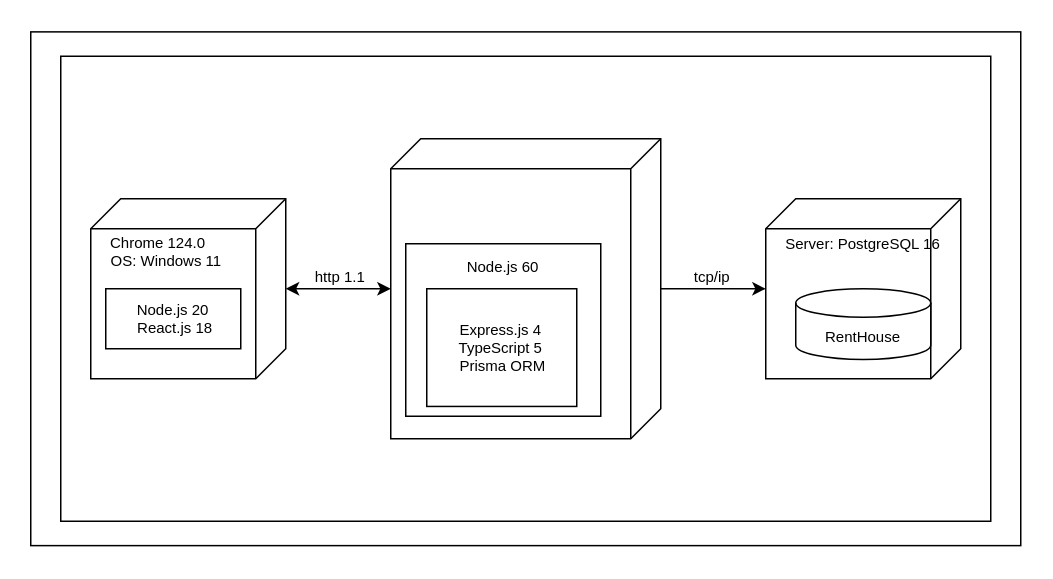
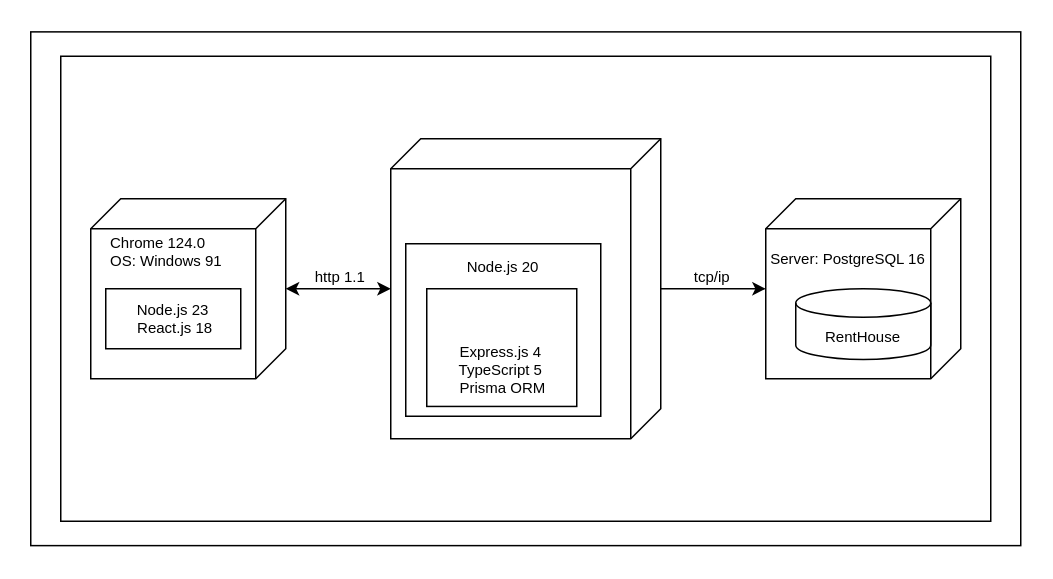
(863, 244) -> (848, 259)
(158, 251) -> (158, 251)
(503, 266) -> (503, 266)
(173, 319) -> (173, 319)
(501, 348) -> (501, 370)
